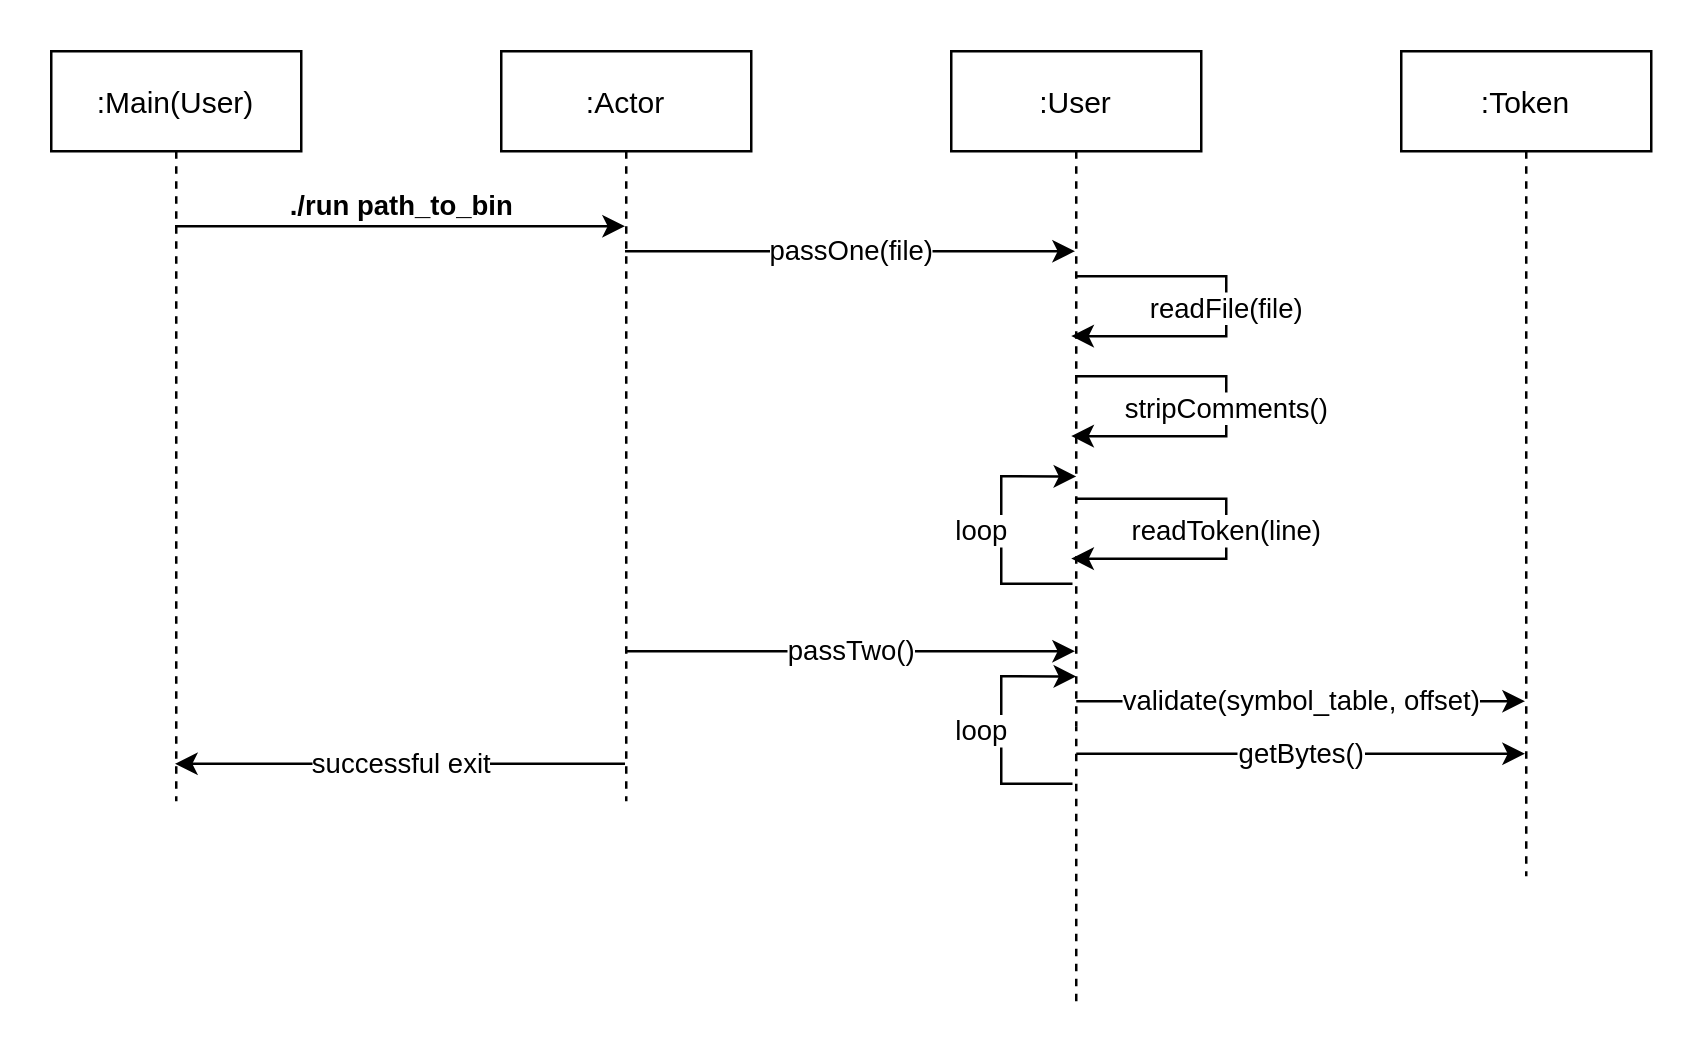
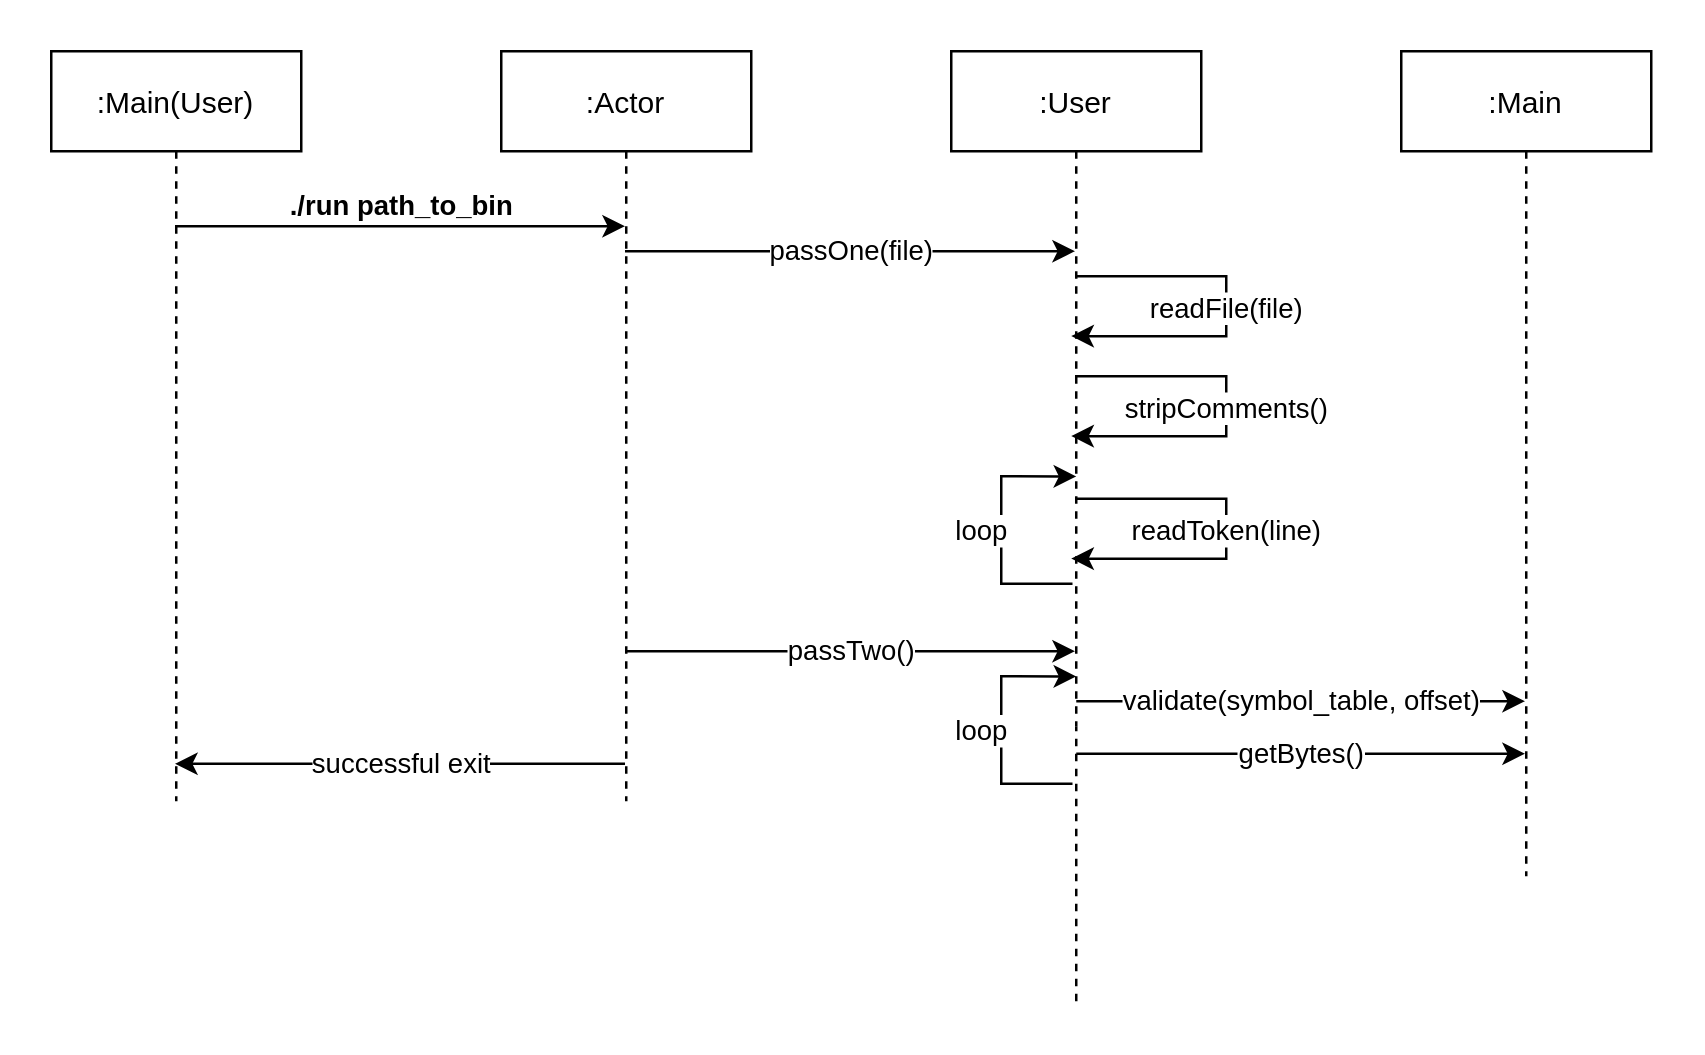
(1525, 103) -> (1525, 103)
